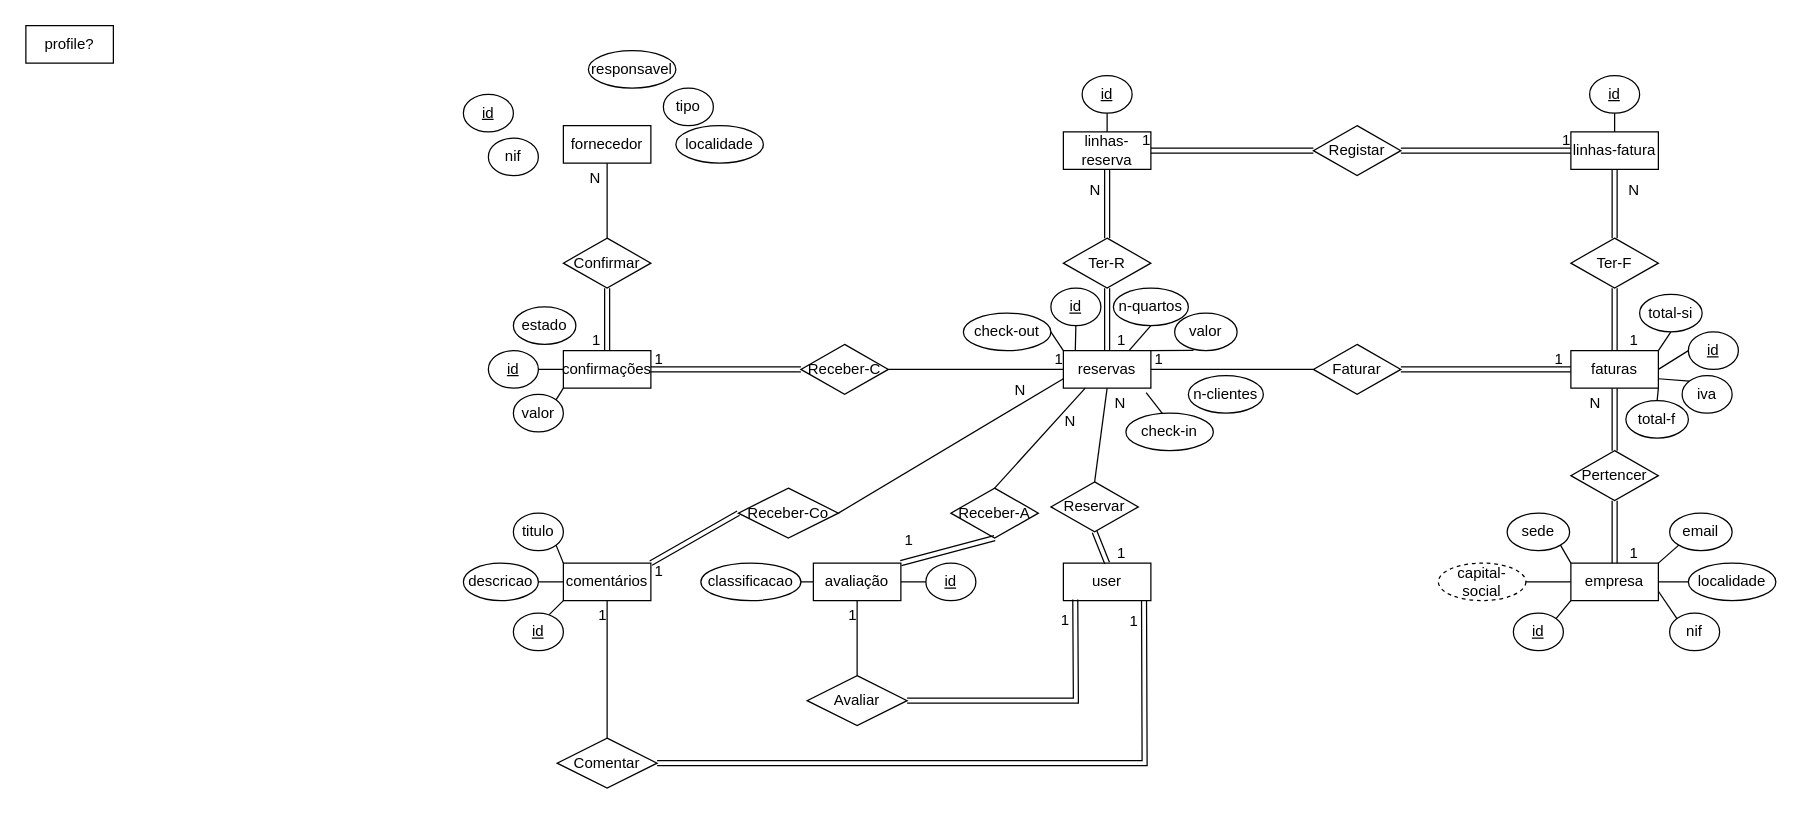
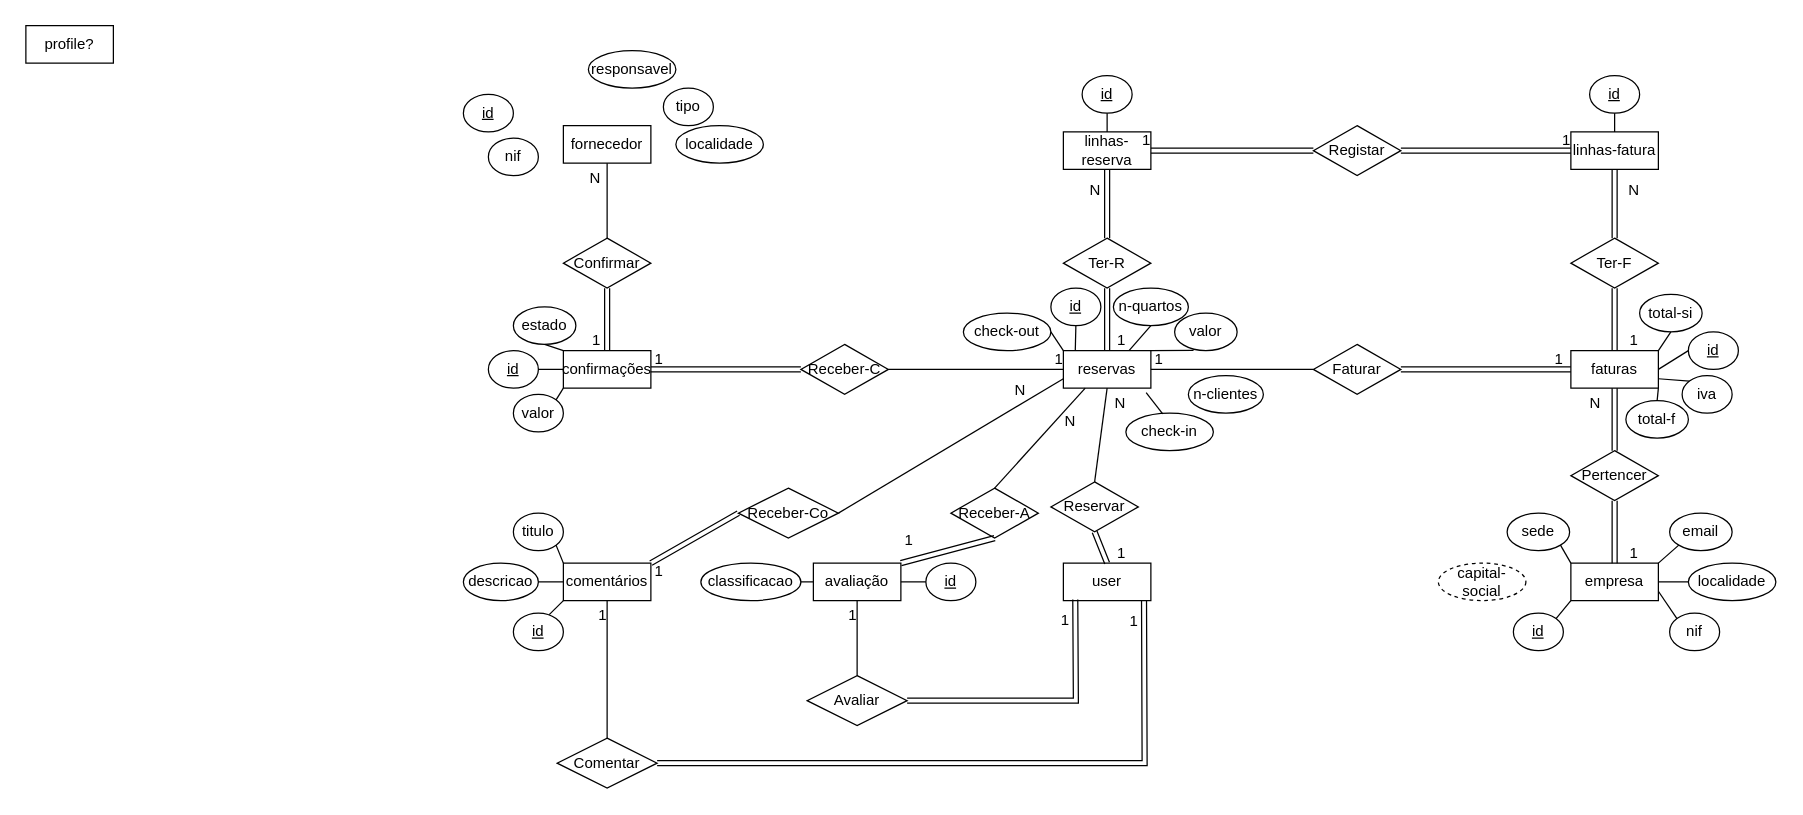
none -> (553, 347)
(1548, 582) -> none
